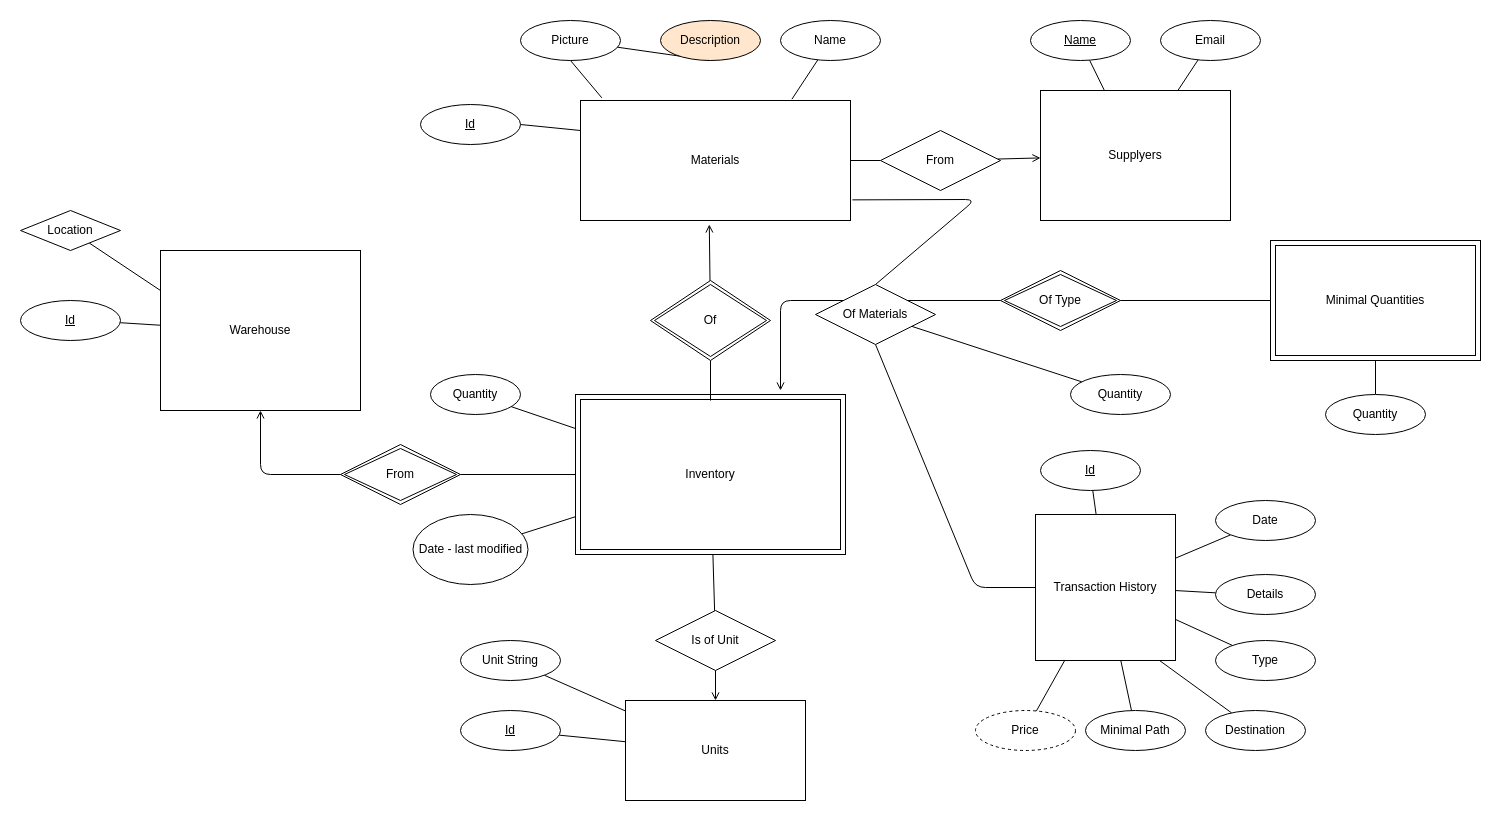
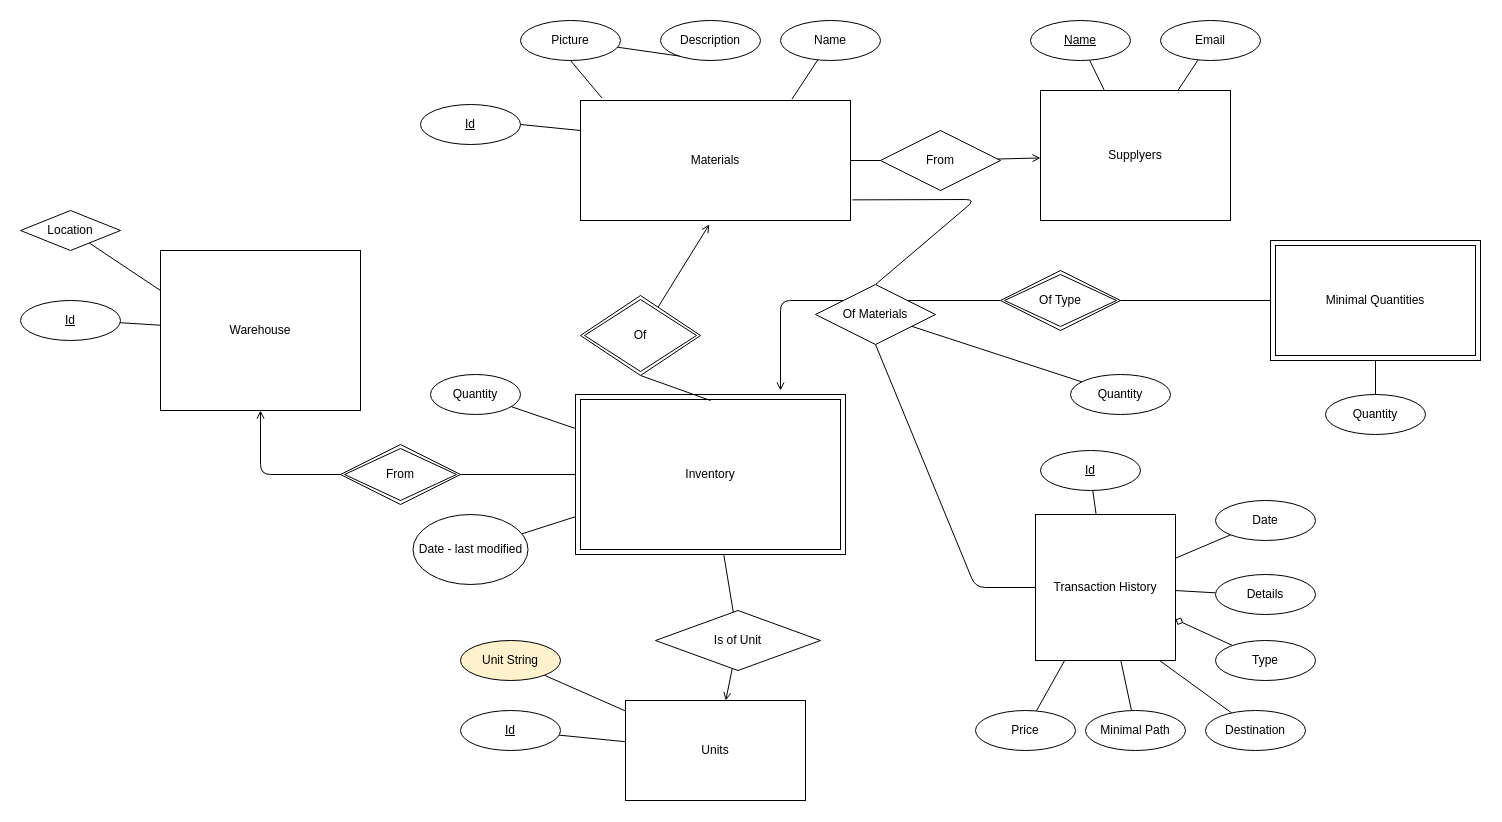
(711, 41) -> (711, 41)
(711, 321) -> (641, 336)
(1180, 622) -> (1183, 623)
(716, 641) -> (738, 641)
(511, 661) -> (511, 661)
(1026, 731) -> (1026, 731)
